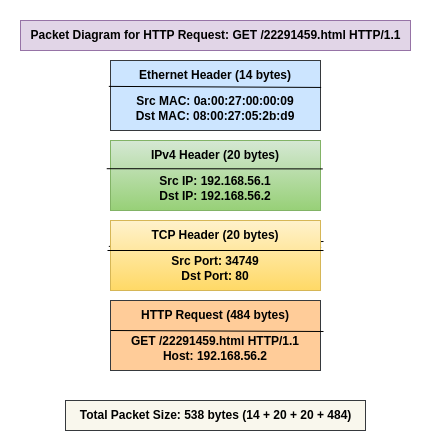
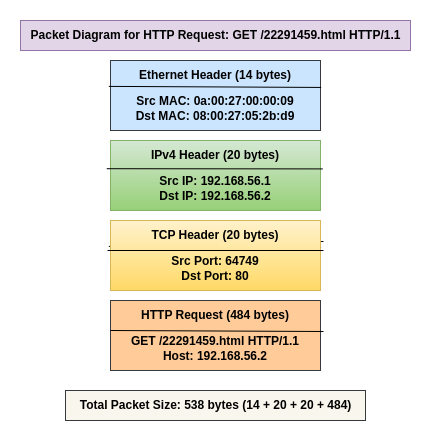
(216, 256) -> (216, 256)
(216, 416) -> (216, 406)
